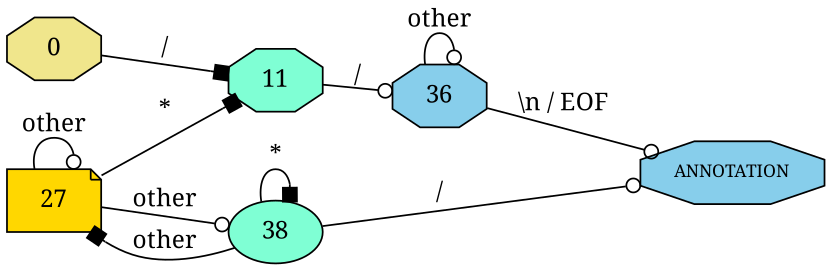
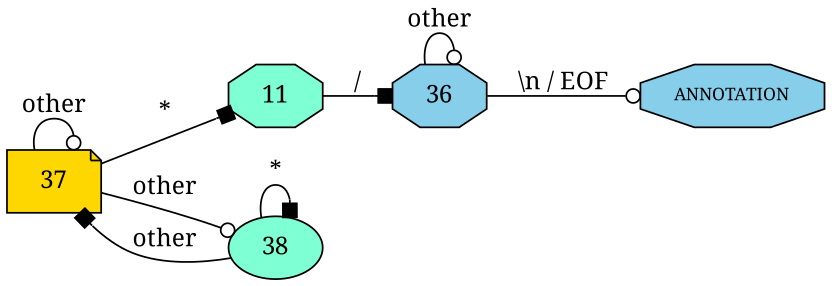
(54, 49) -> none
(350, 87) -> (349, 96)
(54, 201) -> (54, 181)
(474, 206) -> none
